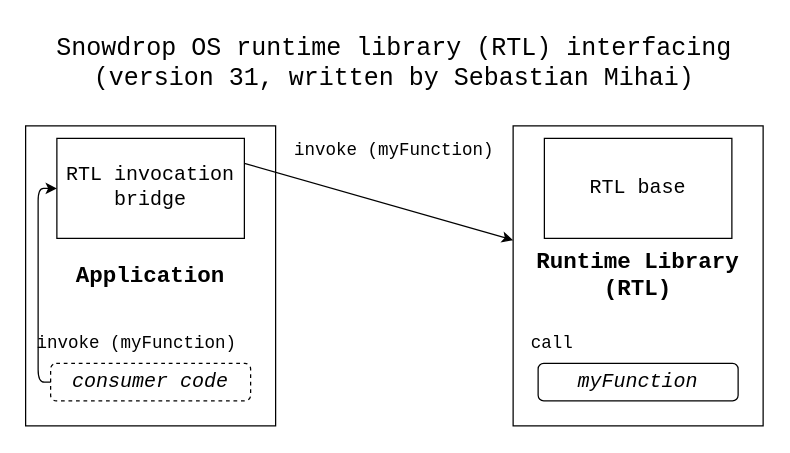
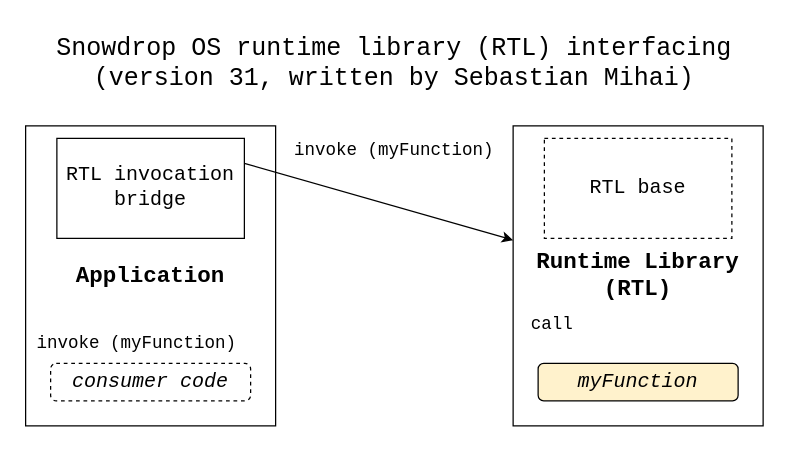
(638, 188) -> (638, 188)
(38, 286) -> none
(553, 343) -> (553, 324)
(638, 382) -> (638, 382)
